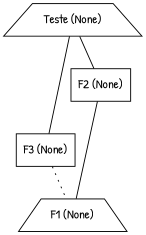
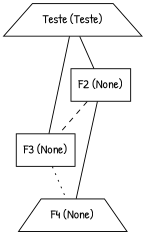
(73, 20) -> (73, 20)
none -> (73, 118)
(73, 215) -> (73, 215)
